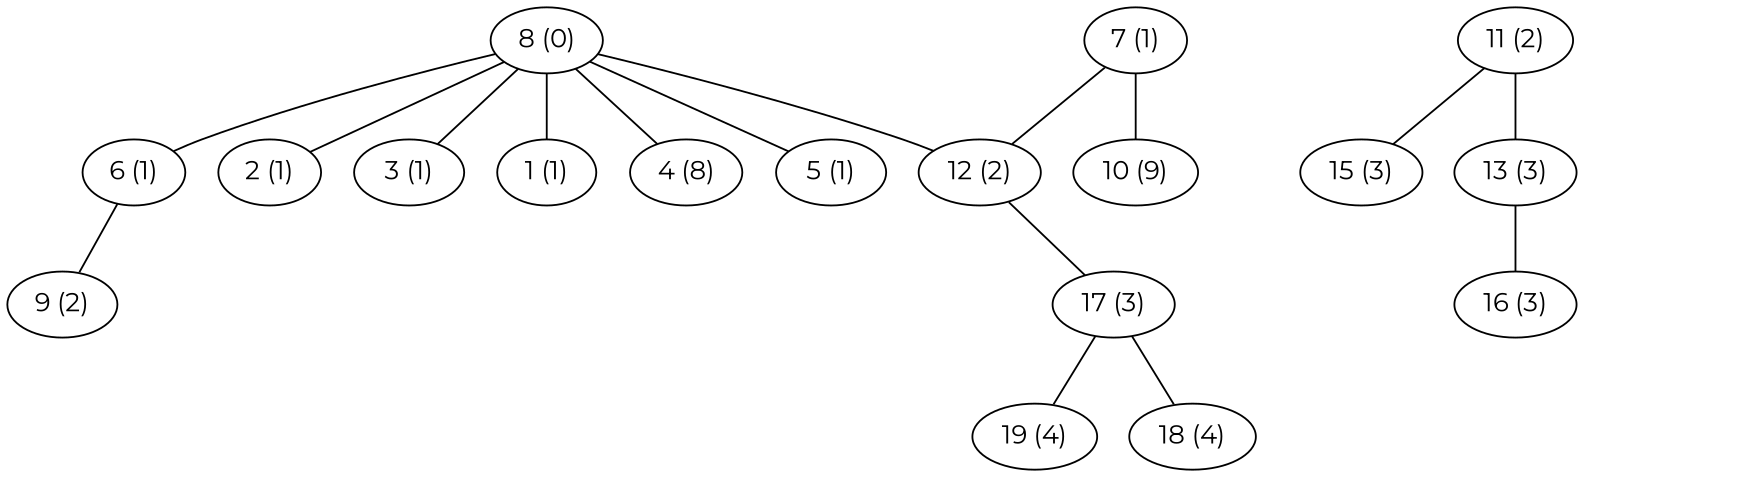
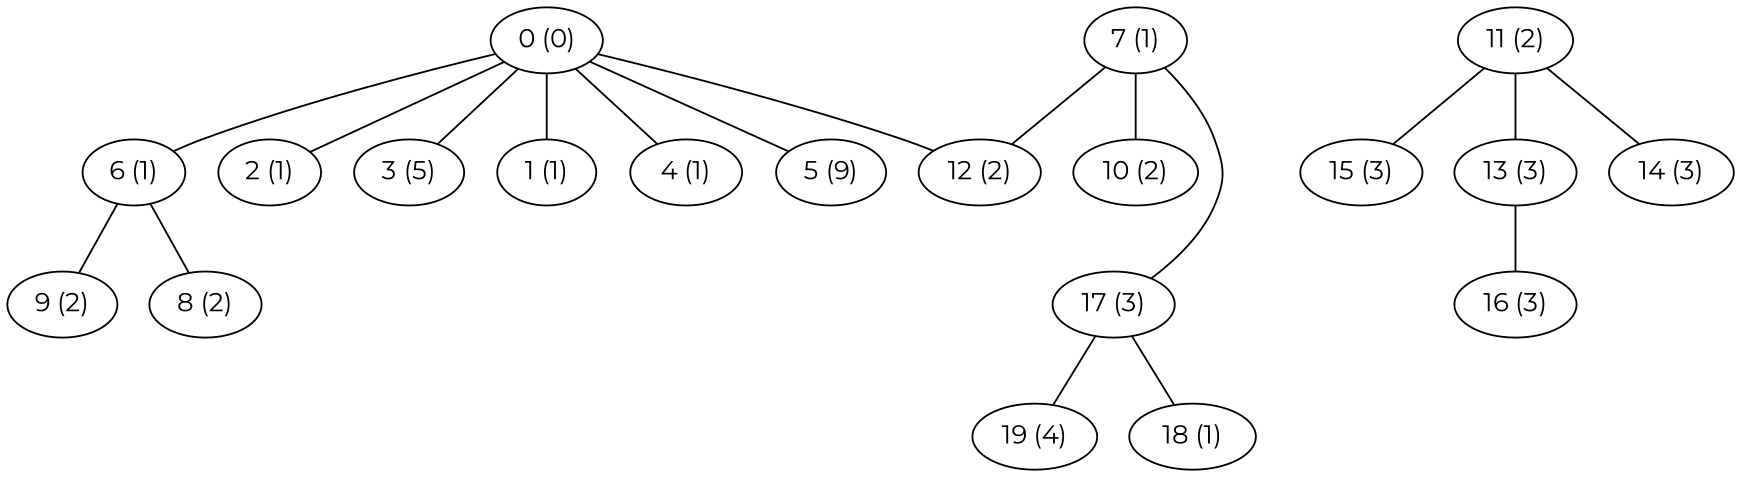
(547, 40) -> (547, 40)
(409, 172) -> (409, 172)
(686, 172) -> (686, 172)
(831, 172) -> (831, 172)
(1136, 172) -> (1136, 172)
none -> (1671, 172)
(1047, 239) -> (1222, 177)
none -> (205, 305)
(1193, 437) -> (1193, 437)
